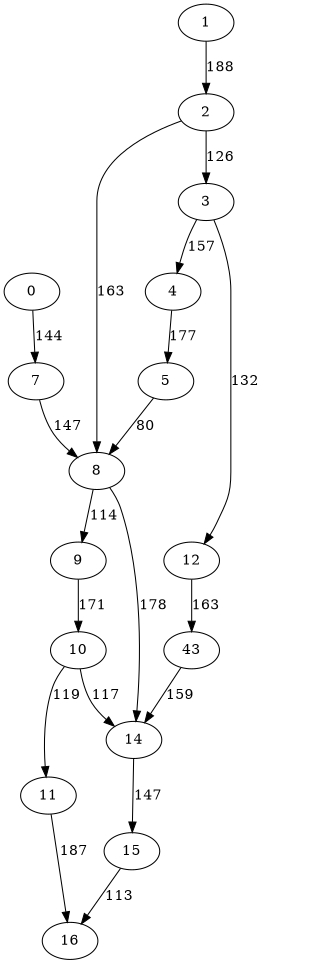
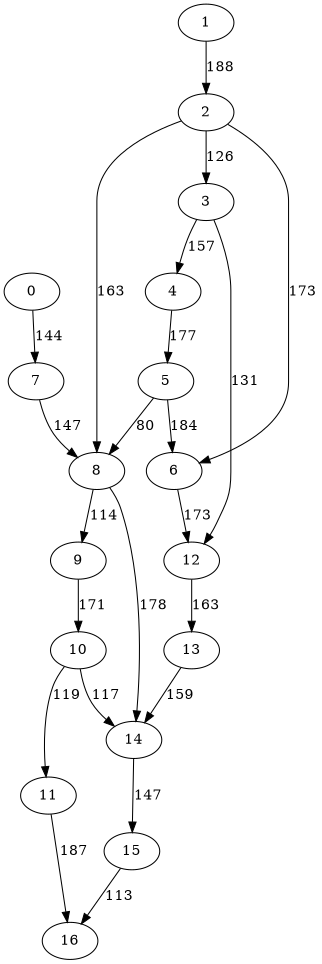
(245, 381) -> (245, 381)
none -> (174, 471)
(192, 650) -> (192, 650)
